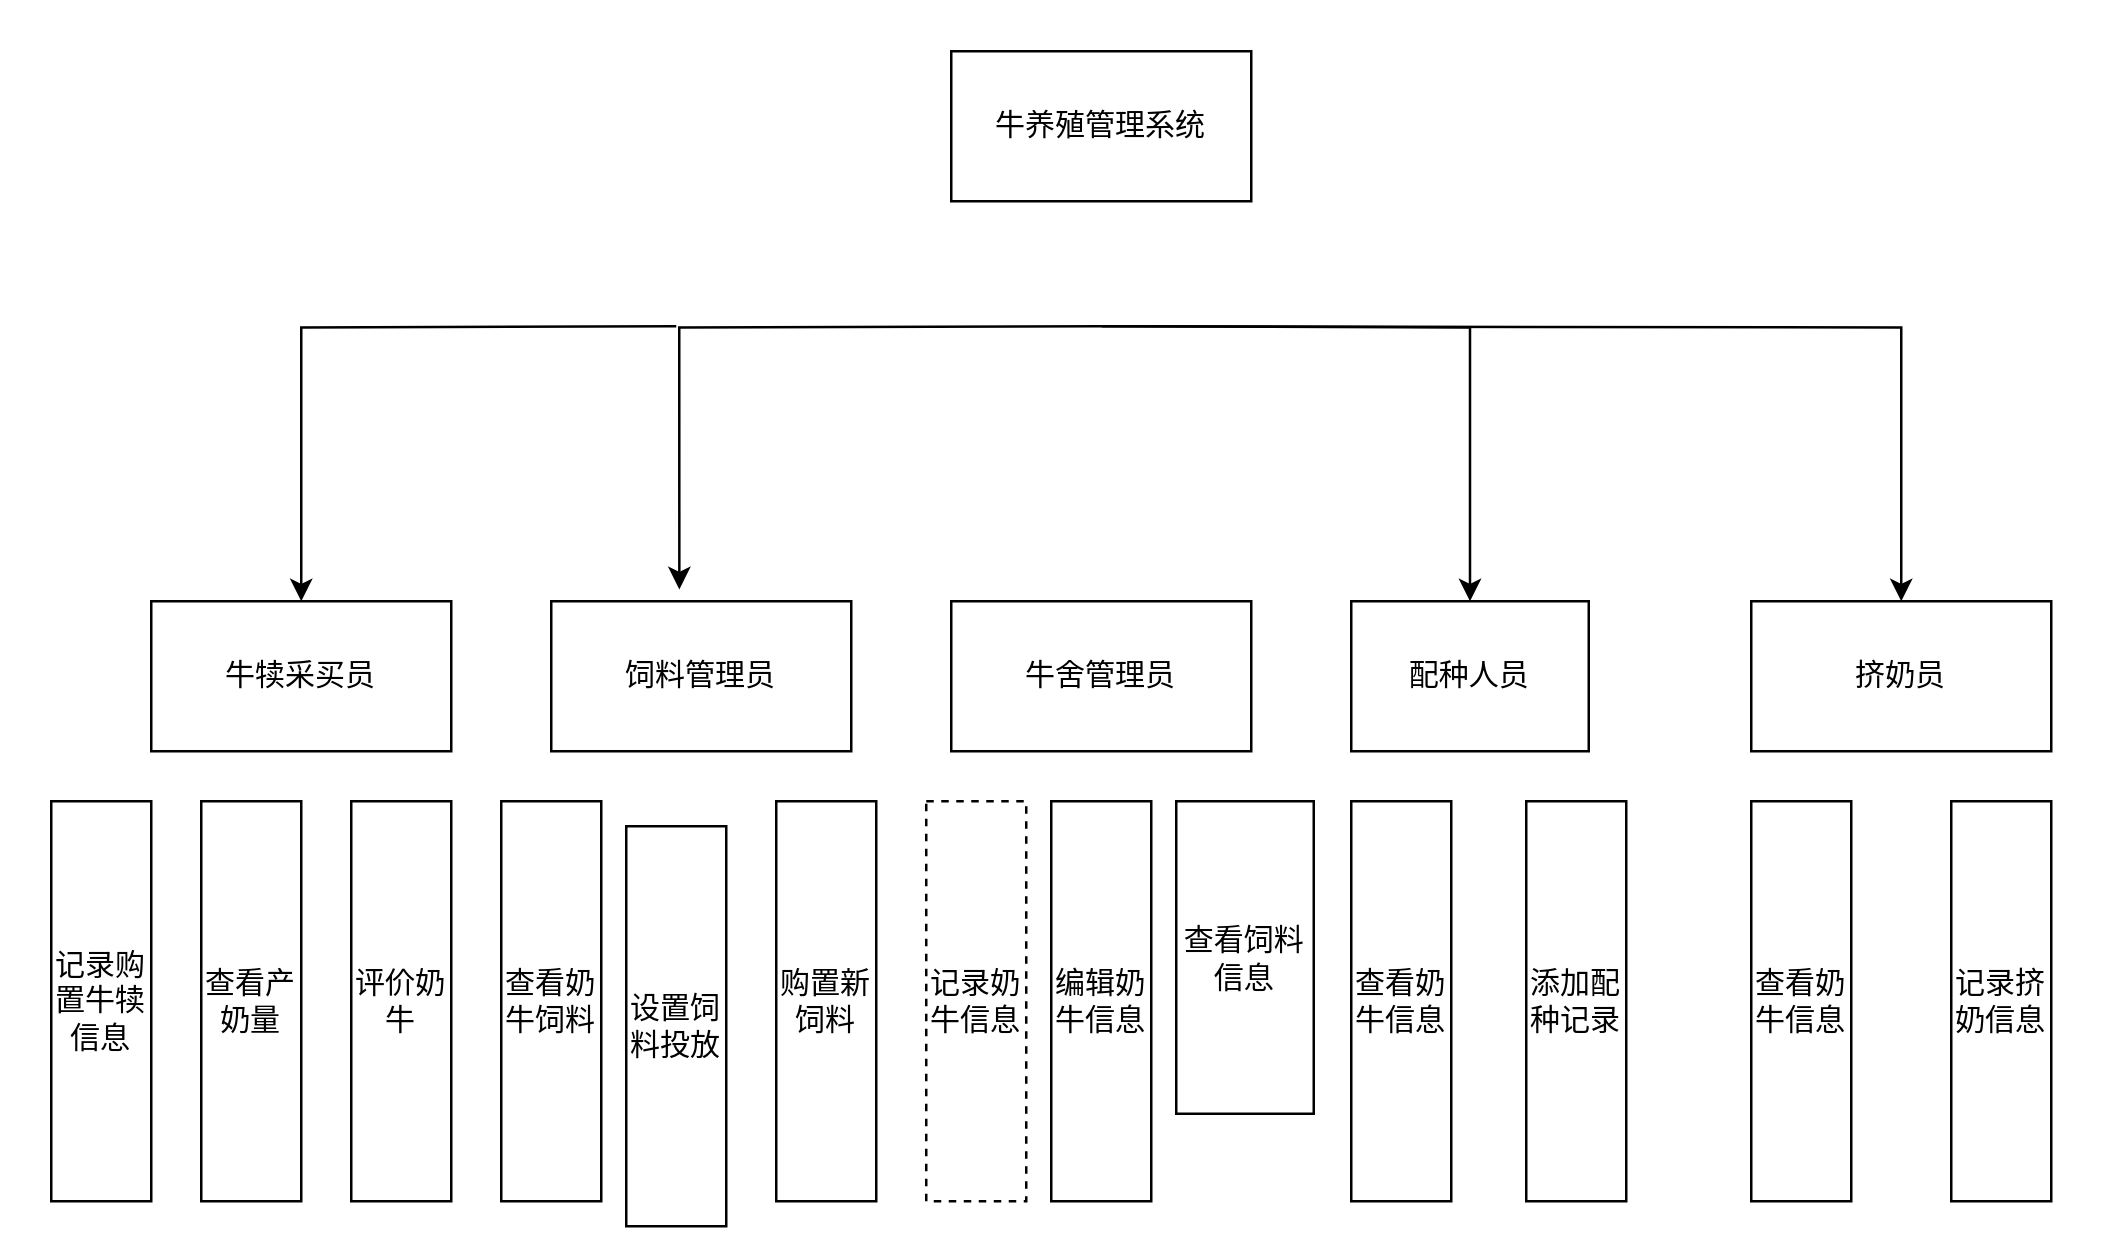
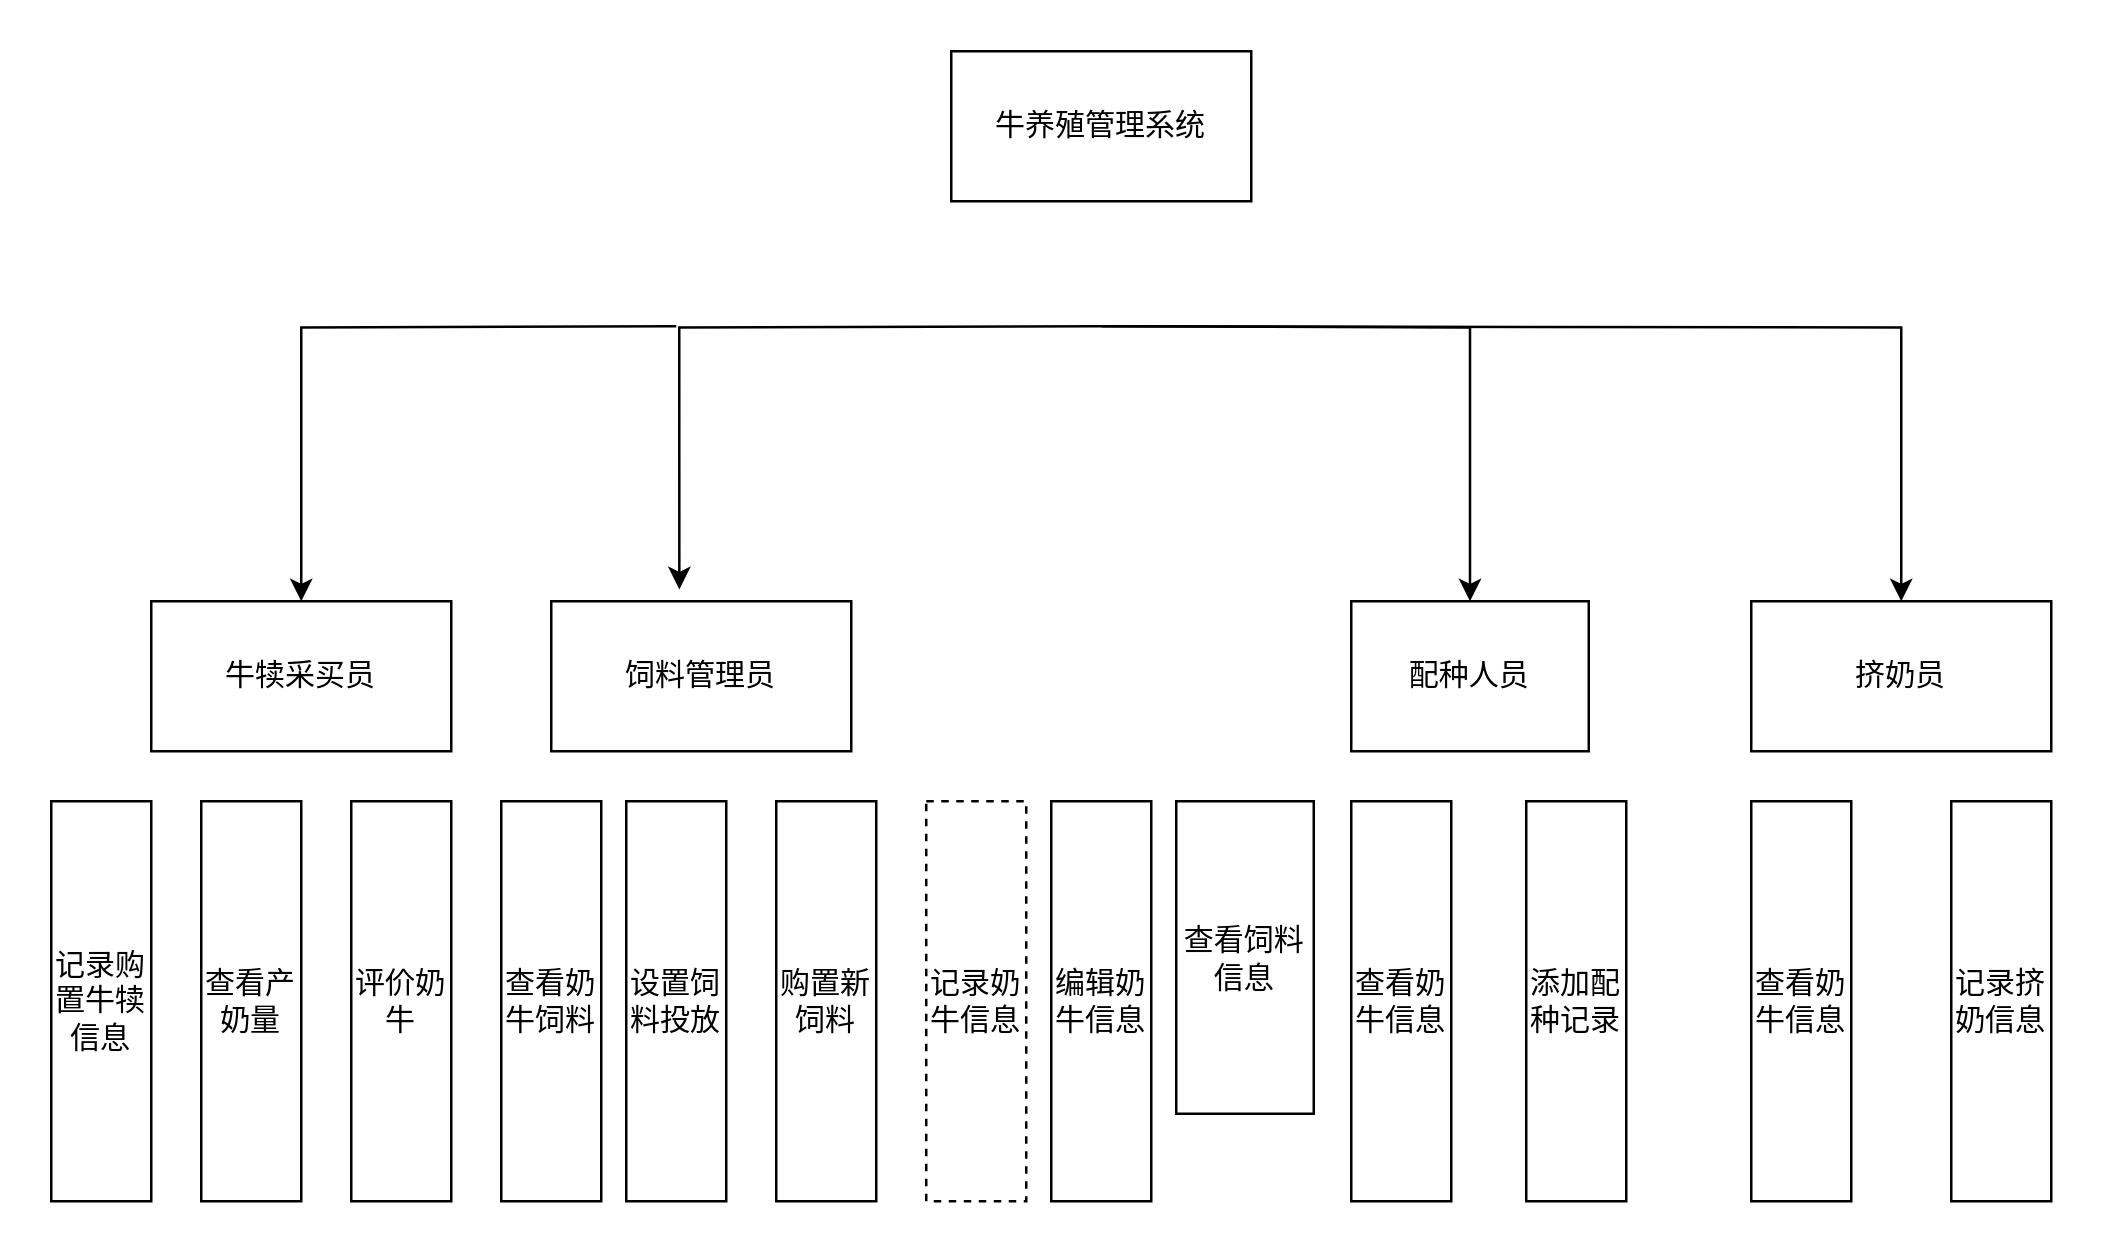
(1101, 676) -> none
(676, 1026) -> (676, 1001)
